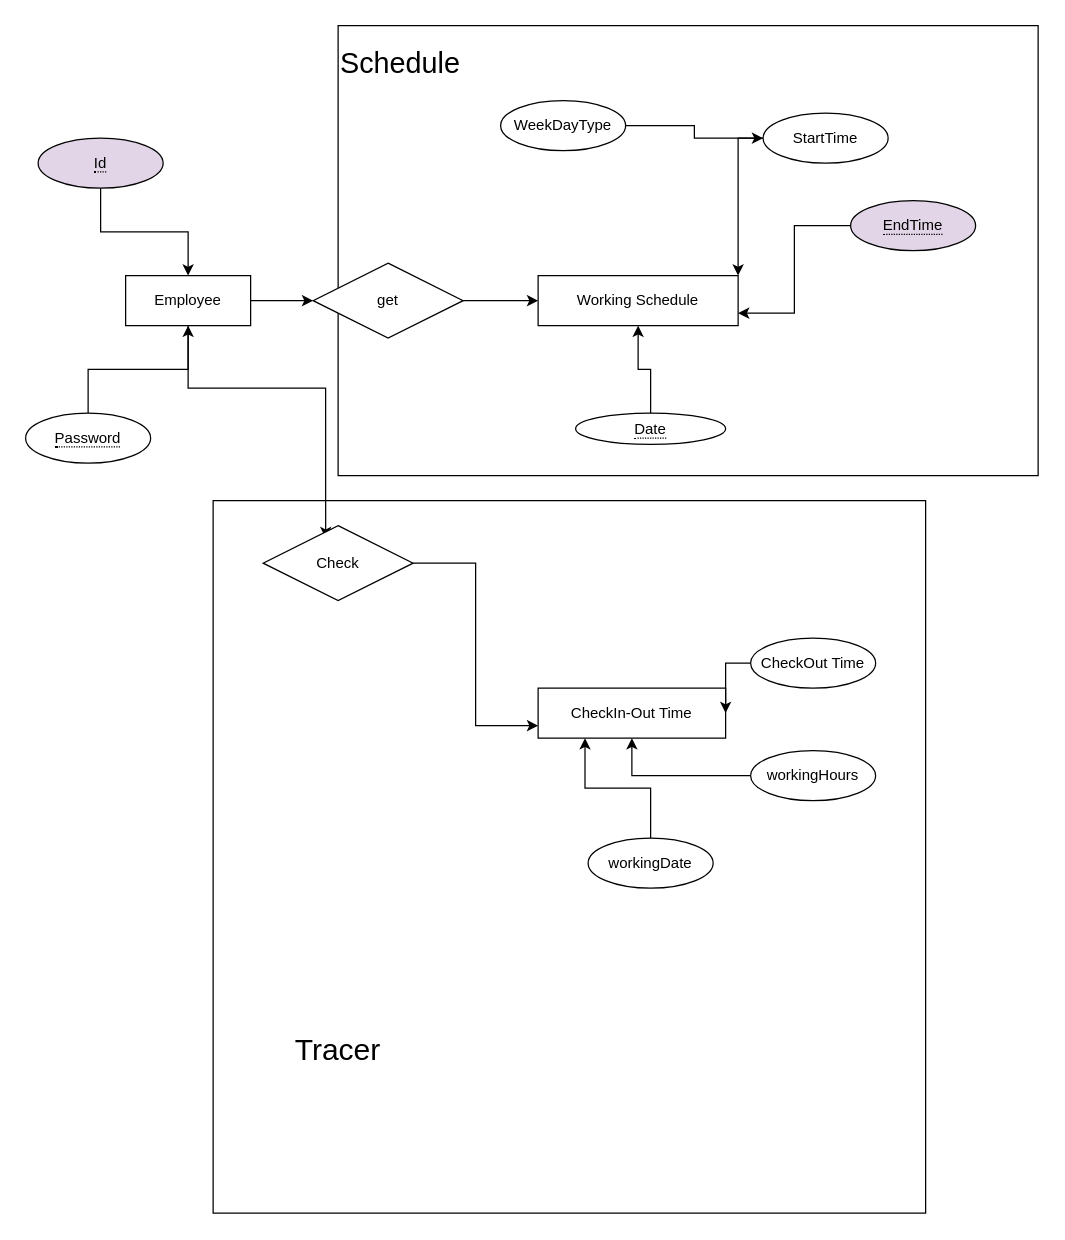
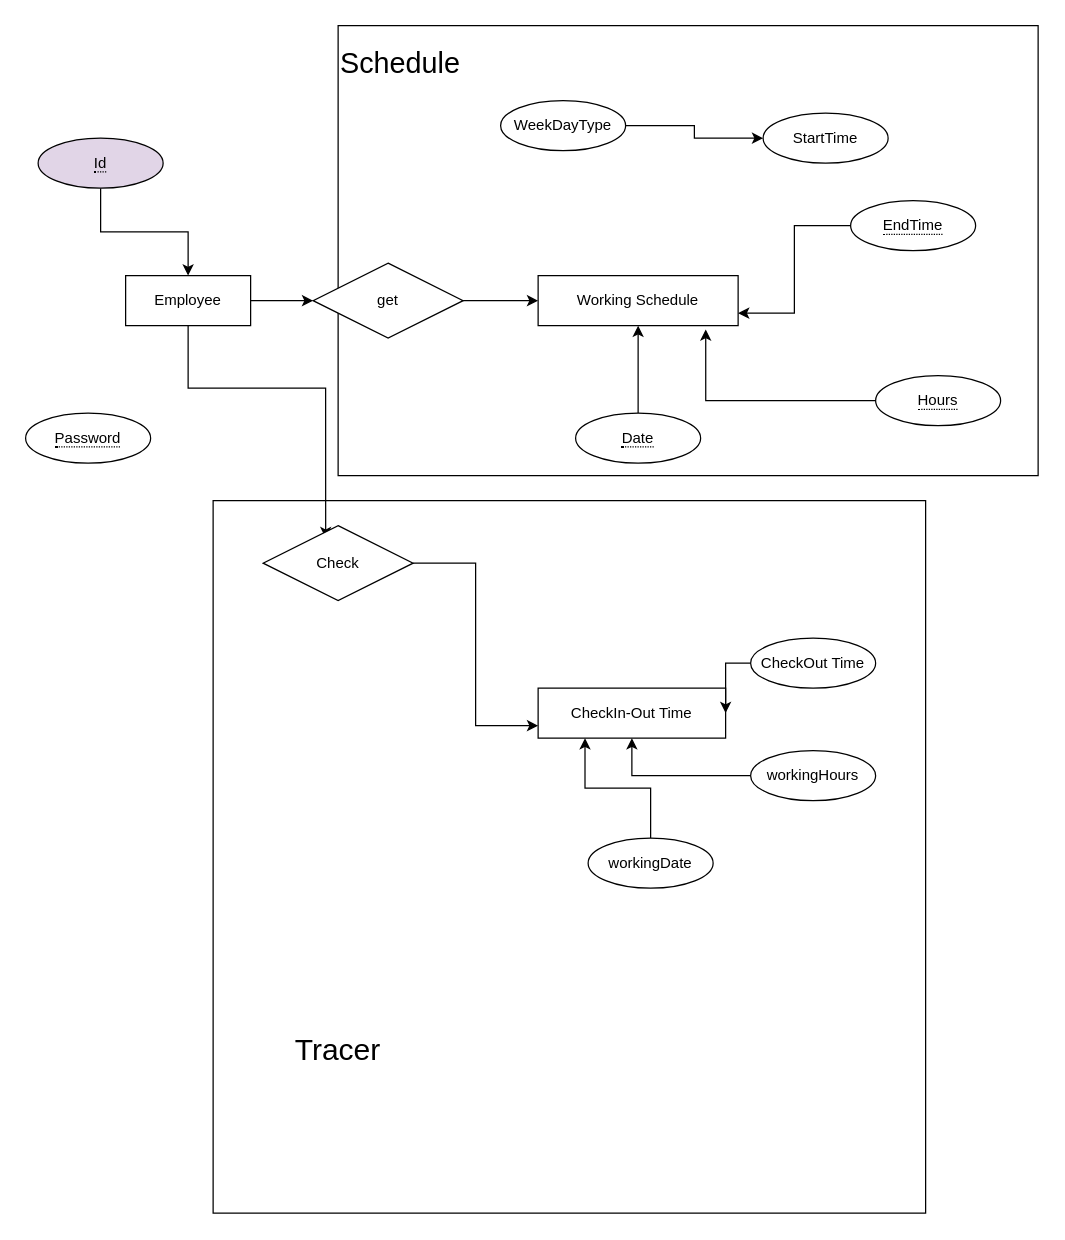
(738, 204) -> none
(913, 226) -> (913, 226)
(115, 369) -> none
none -> (759, 401)
none -> (938, 401)
(651, 429) -> (638, 438)
